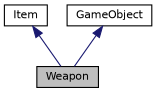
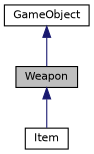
(50, 51) -> (47, 114)
